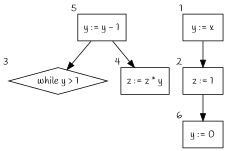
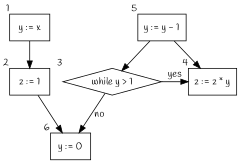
none -> (171, 82)
none -> (94, 110)
